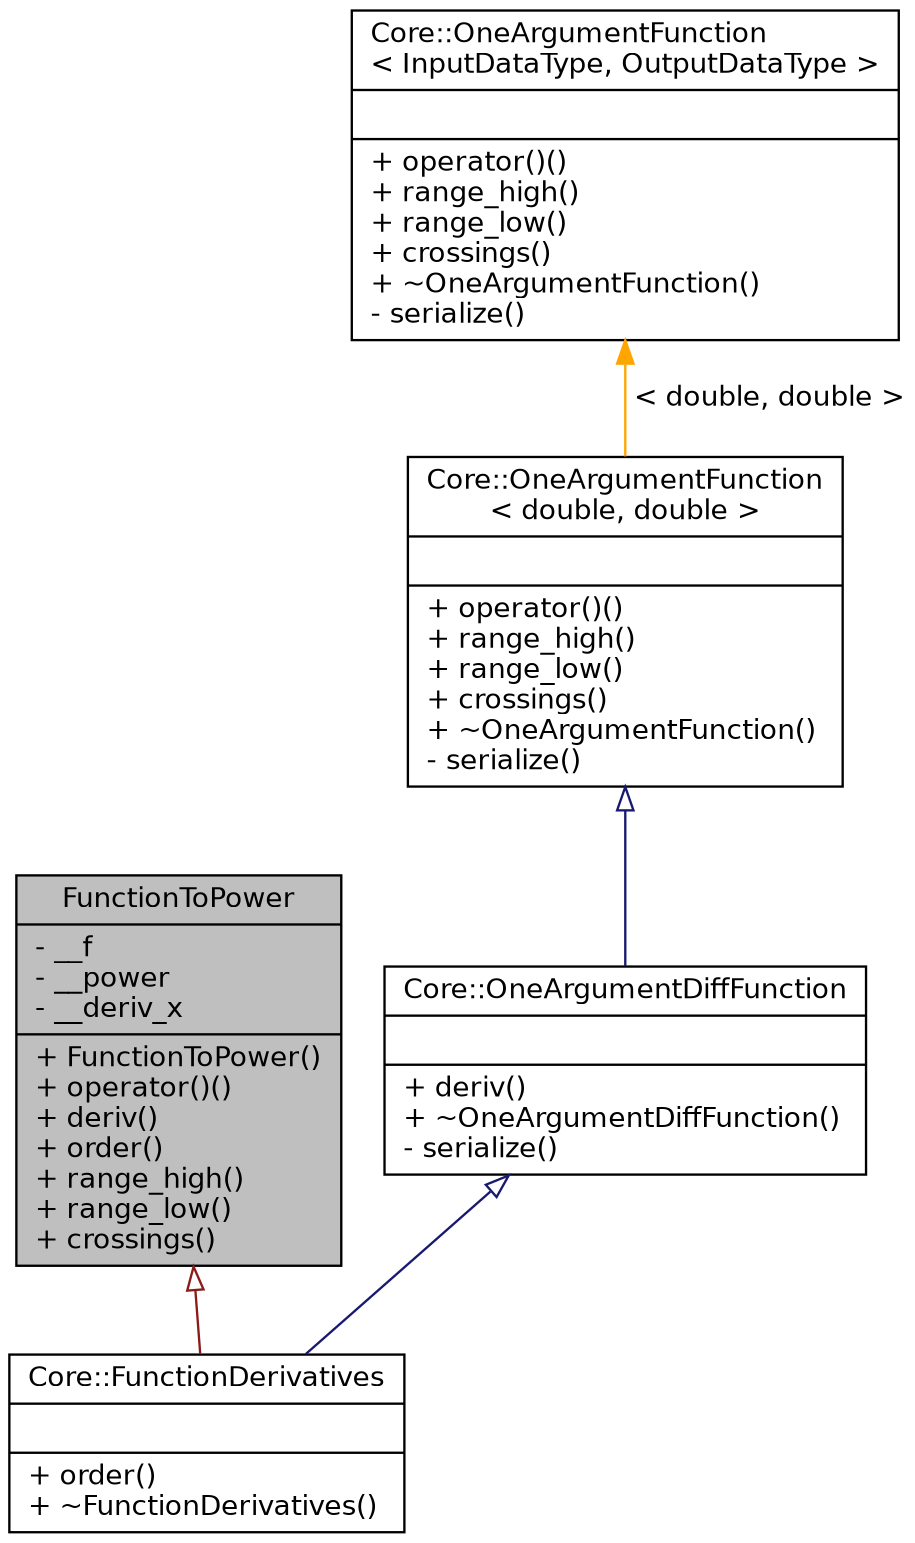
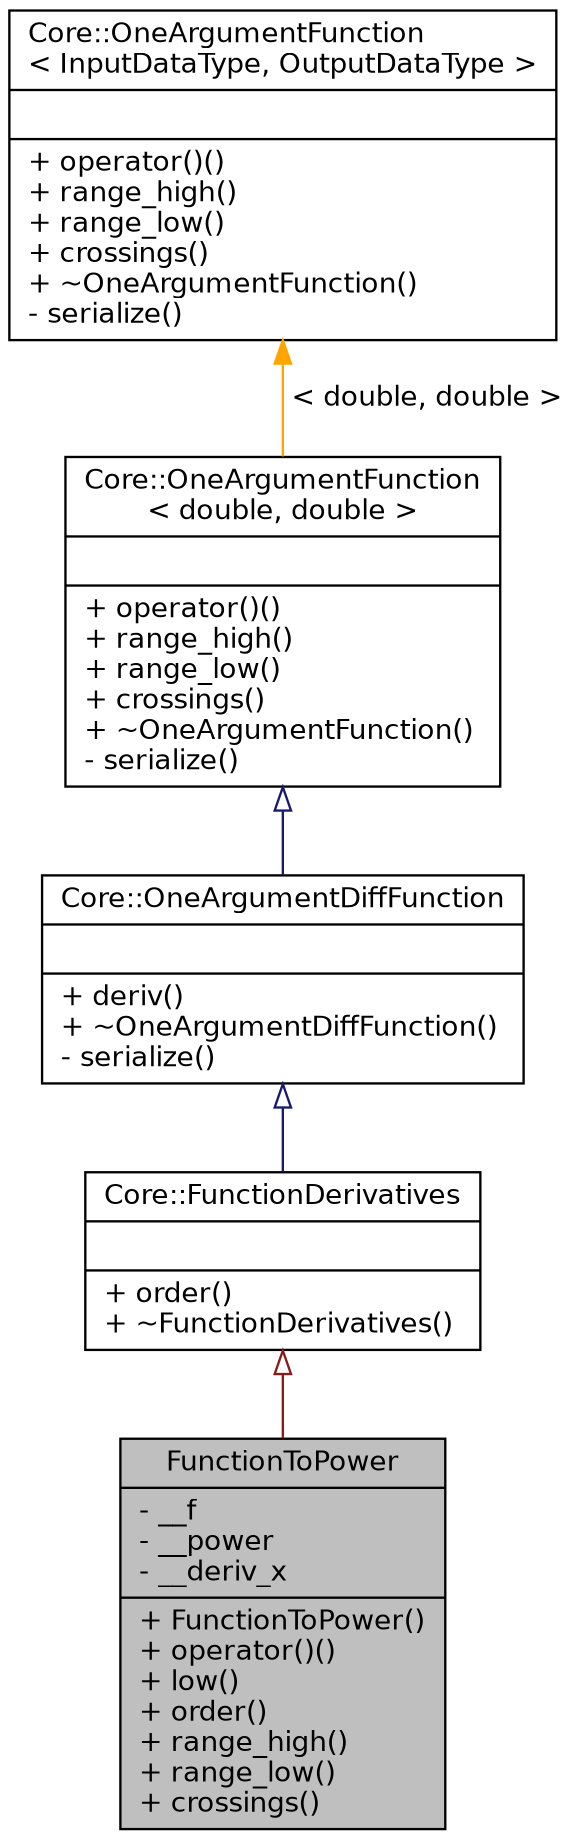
(97, 1118) -> (189, 1682)
(198, 1322) -> (283, 1406)
